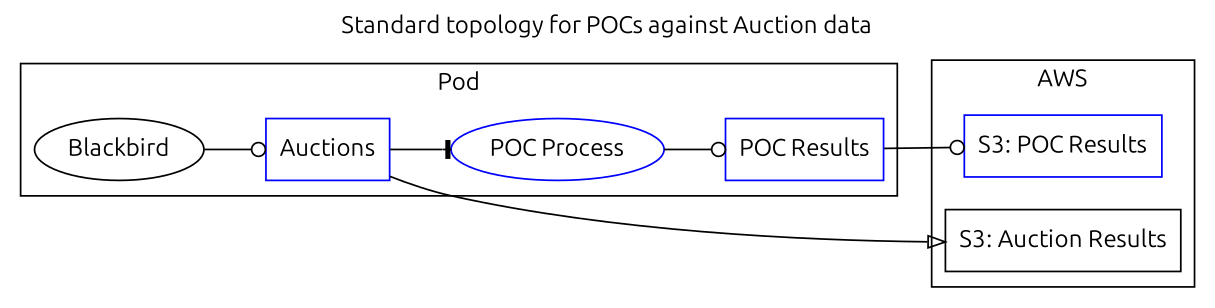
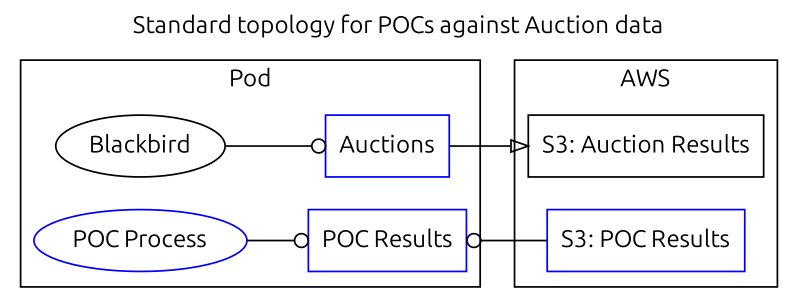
(917, 148) -> (504, 241)
(416, 149) -> none
